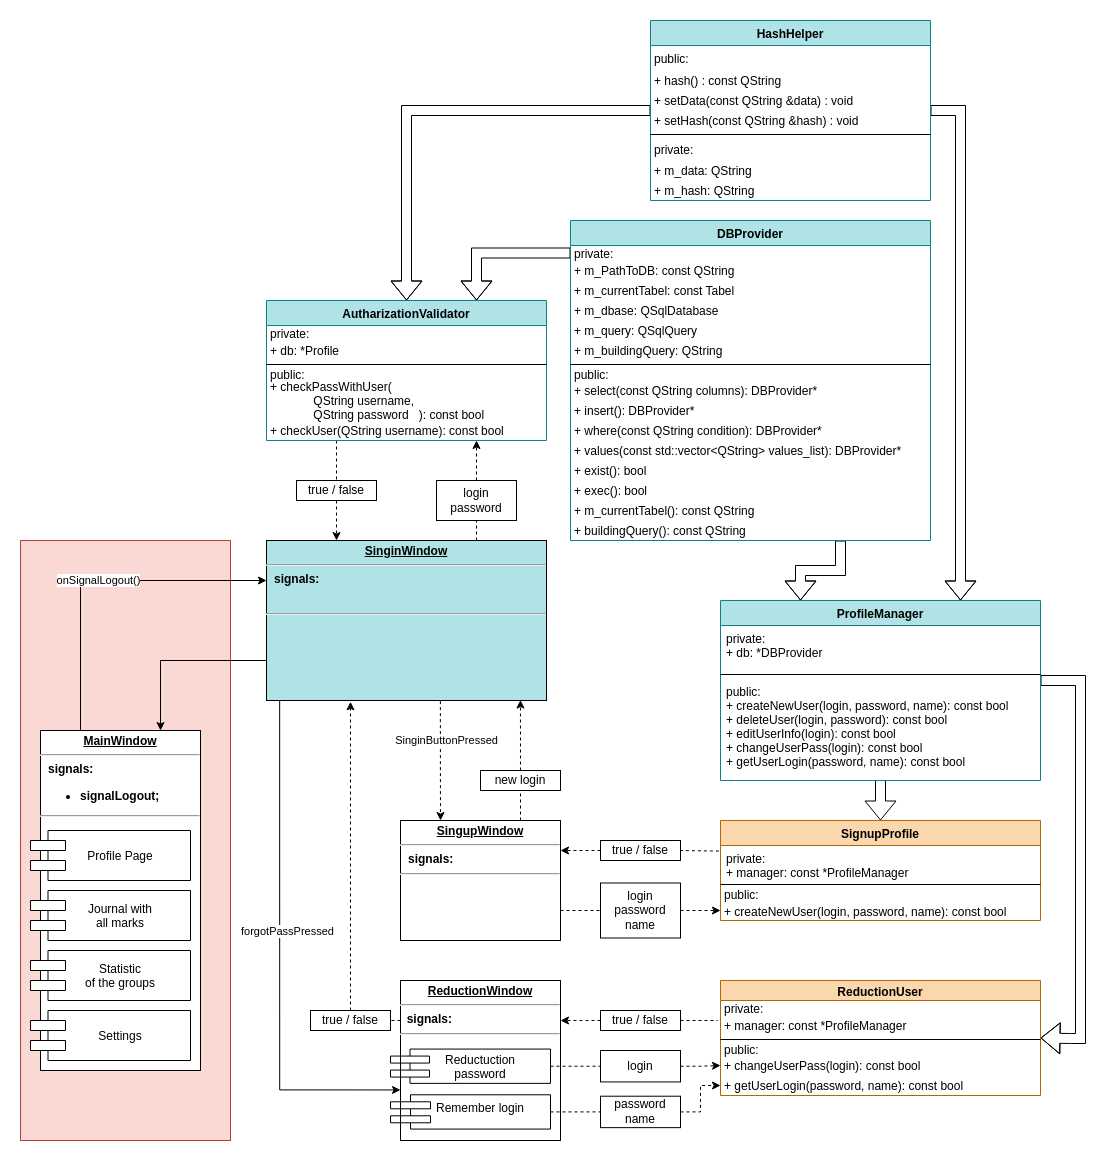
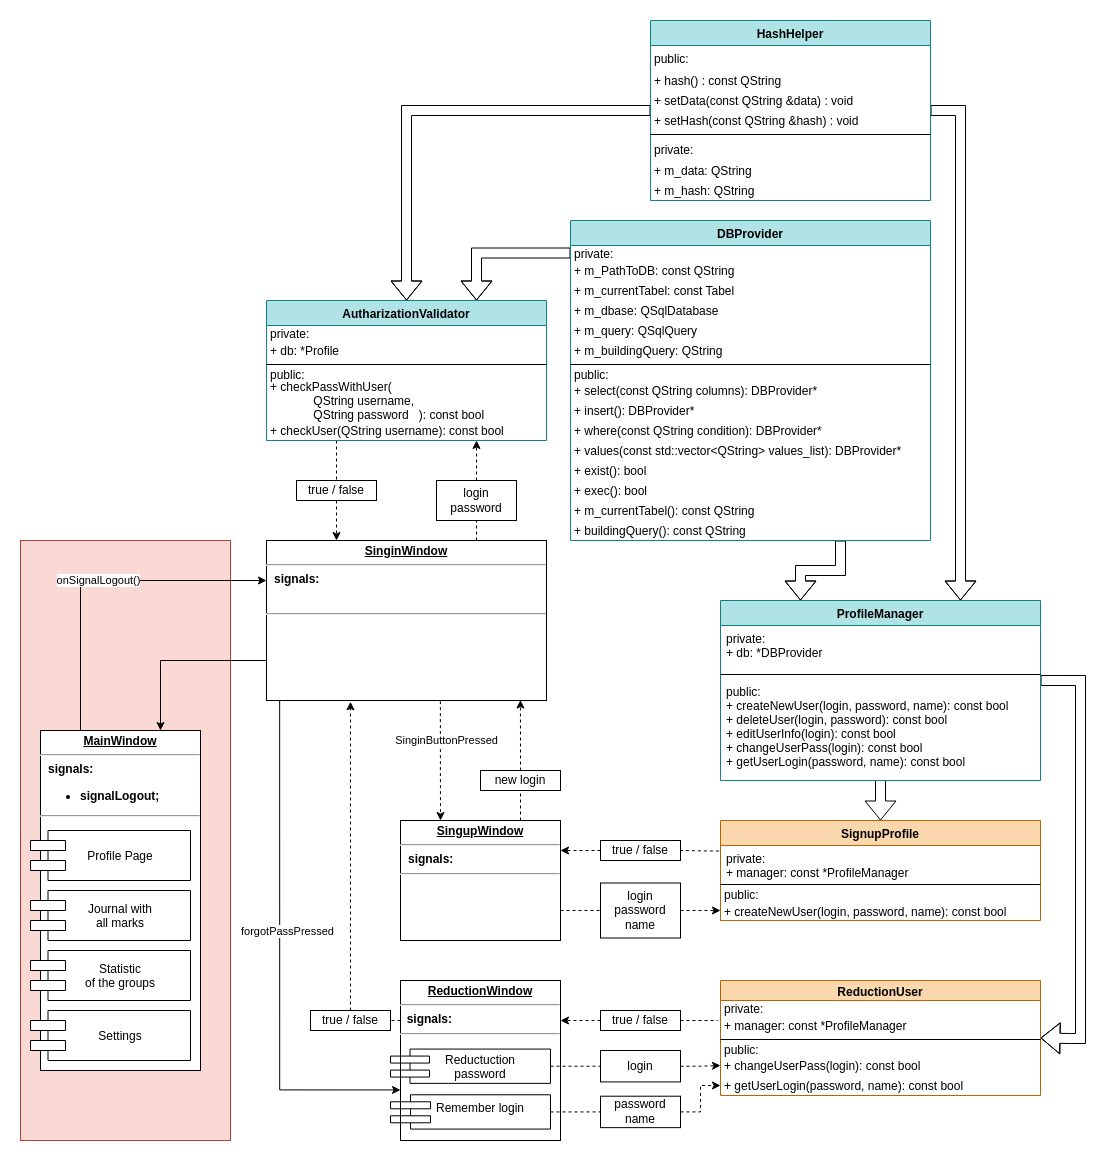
(407, 621) -> (407, 621)
